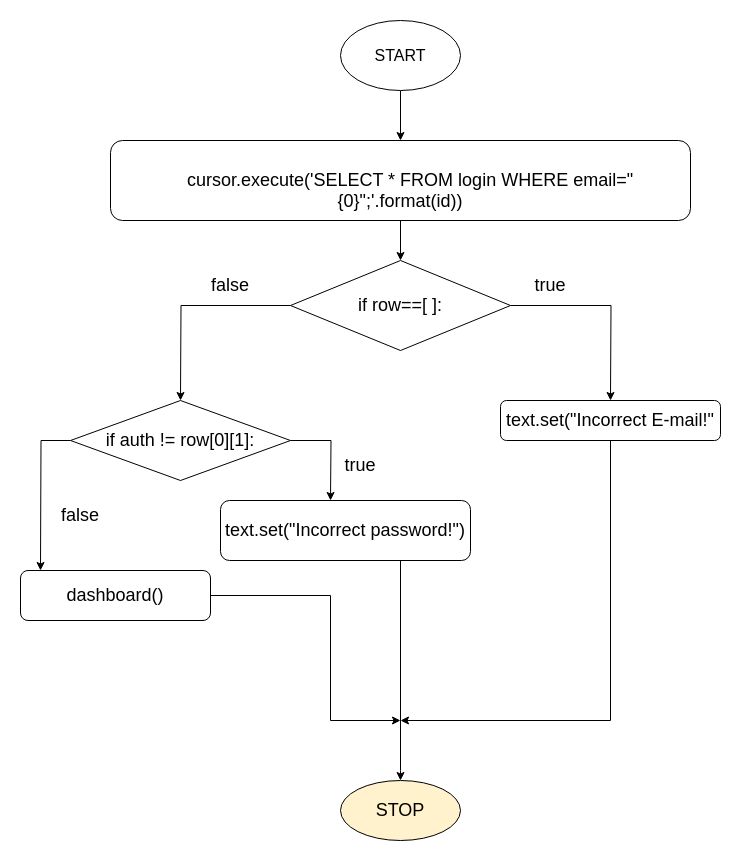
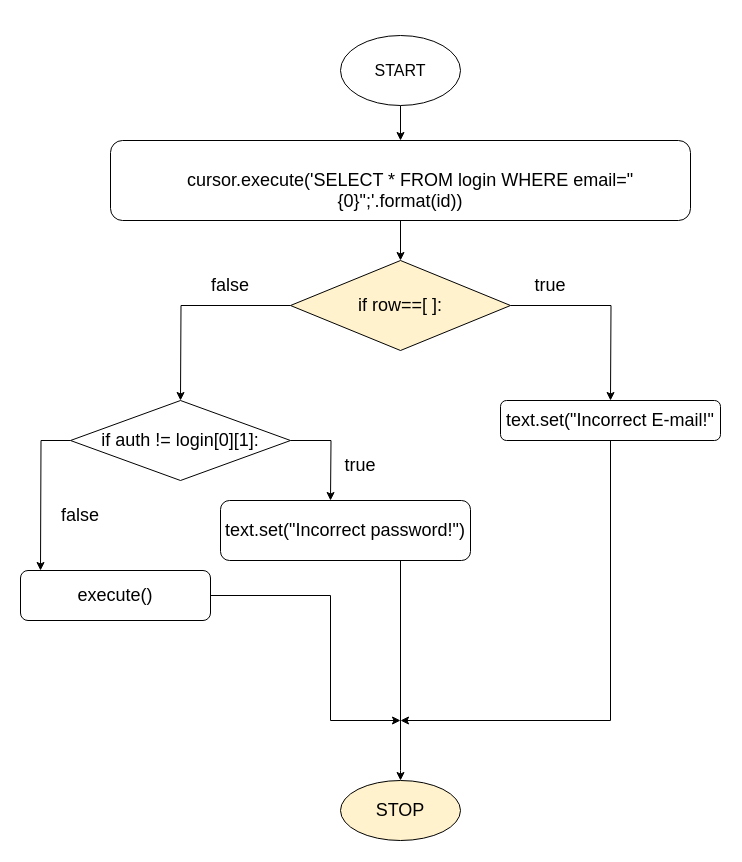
(401, 56) -> (401, 71)
(401, 306) -> (401, 306)
(181, 441) -> (181, 441)
(116, 596) -> (116, 596)
